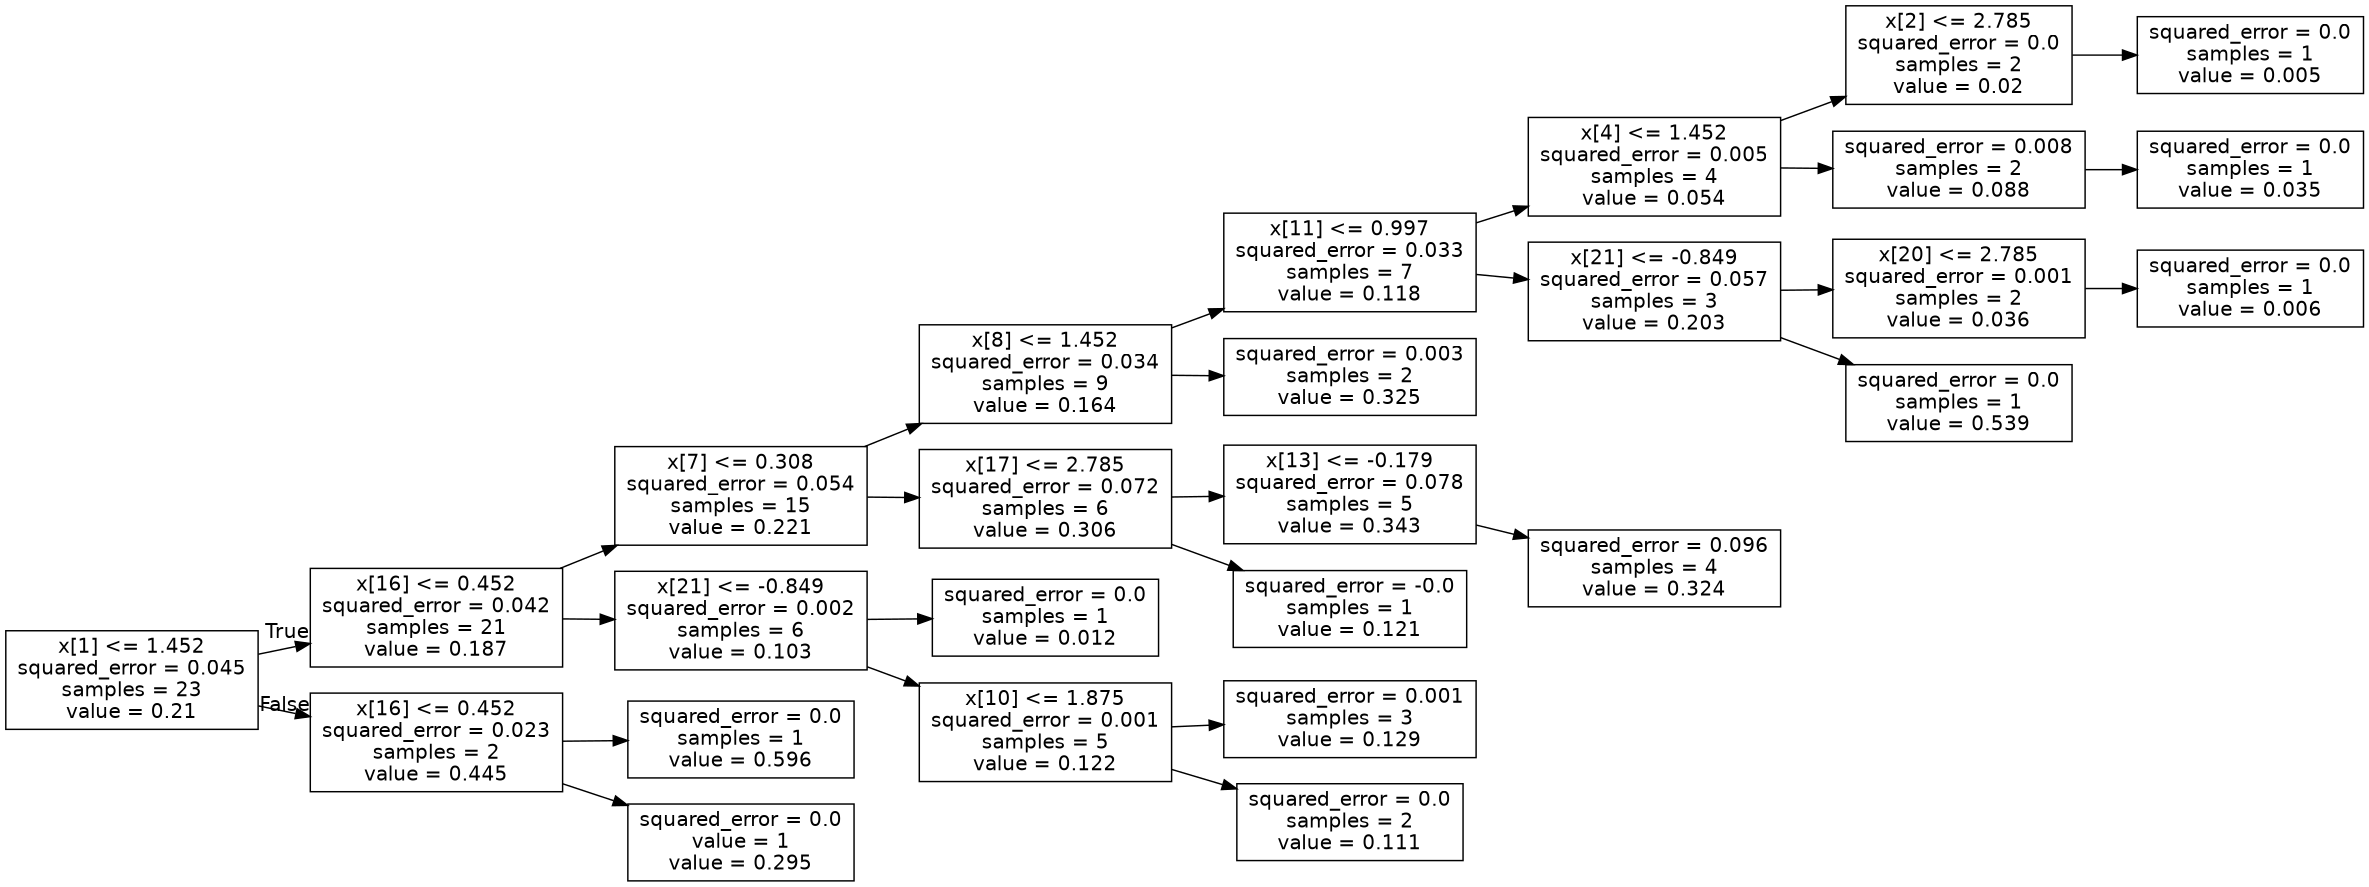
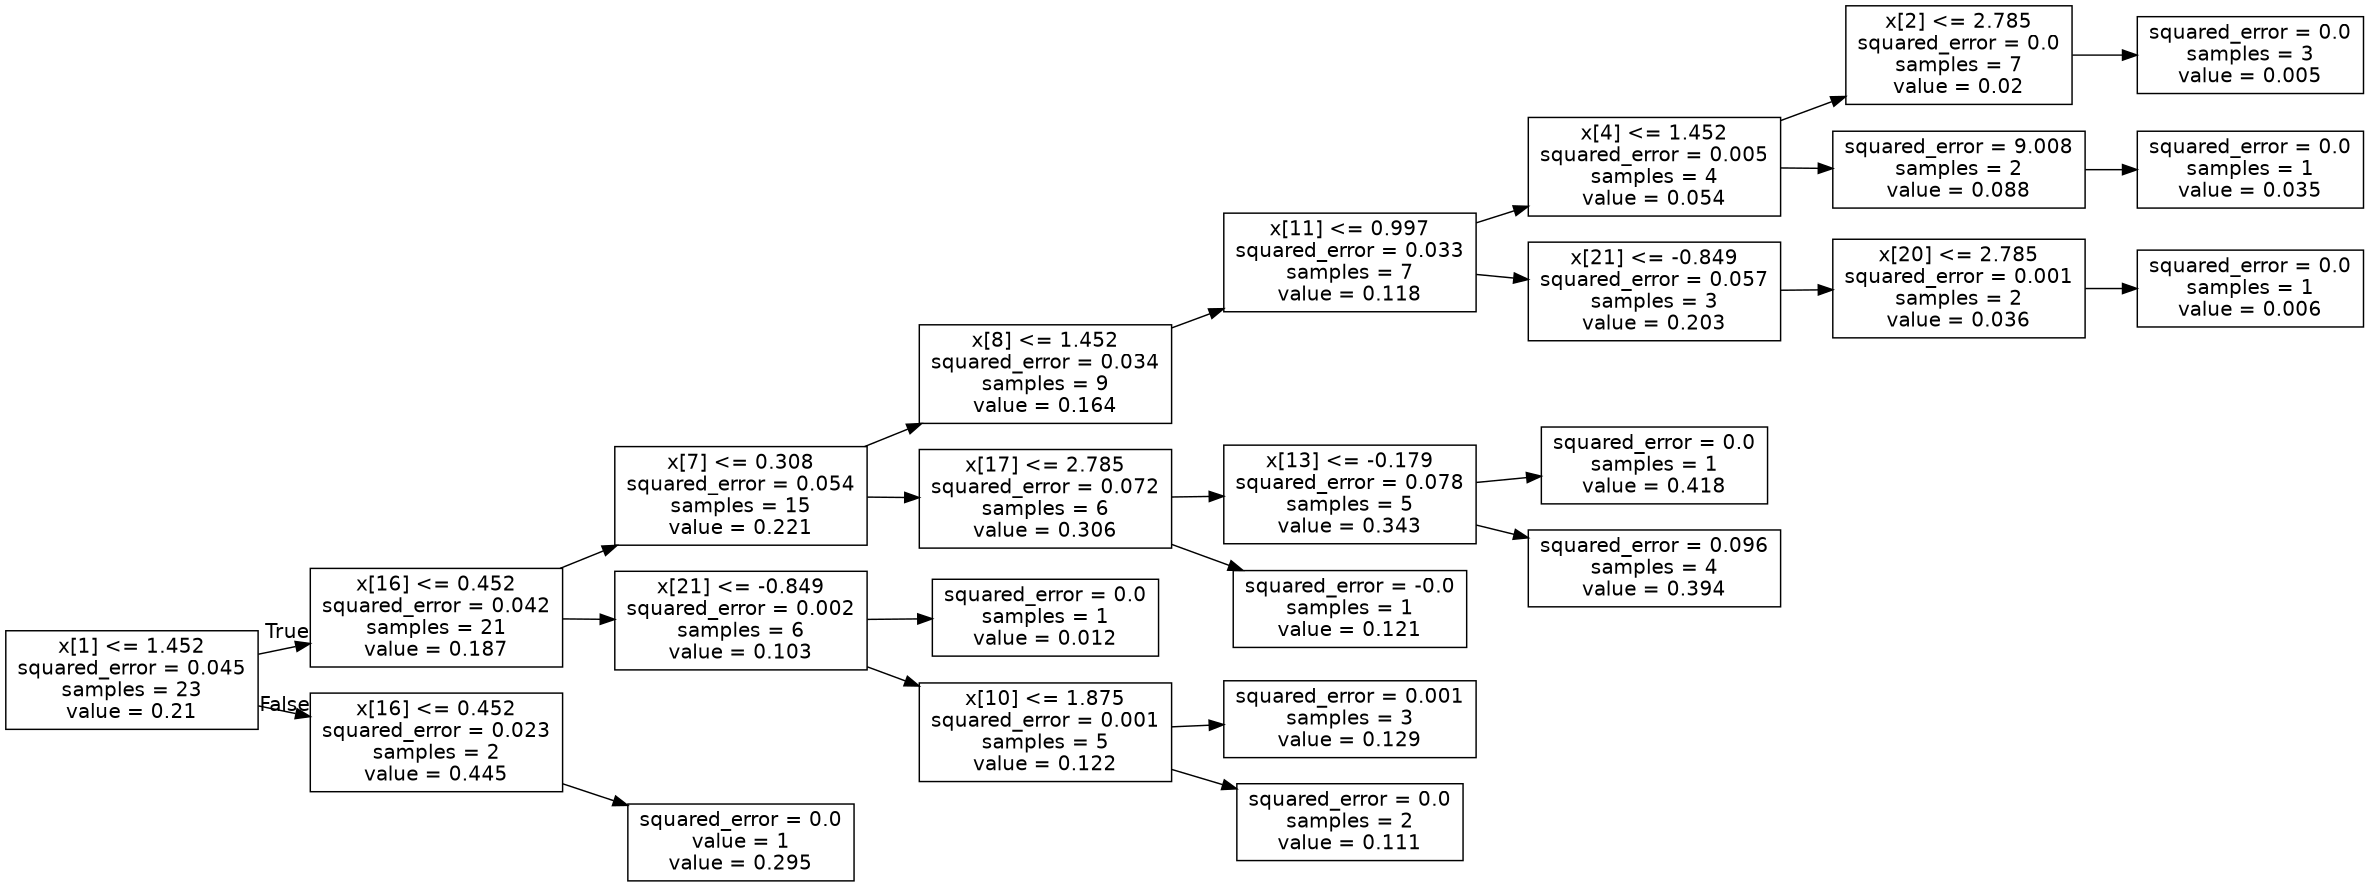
(1959, 55) -> (1959, 55)
(2250, 55) -> (2250, 55)
(1959, 170) -> (1959, 170)
(1350, 377) -> none
(1959, 403) -> none
none -> (1654, 465)
(1654, 568) -> (1654, 568)
(741, 740) -> none
